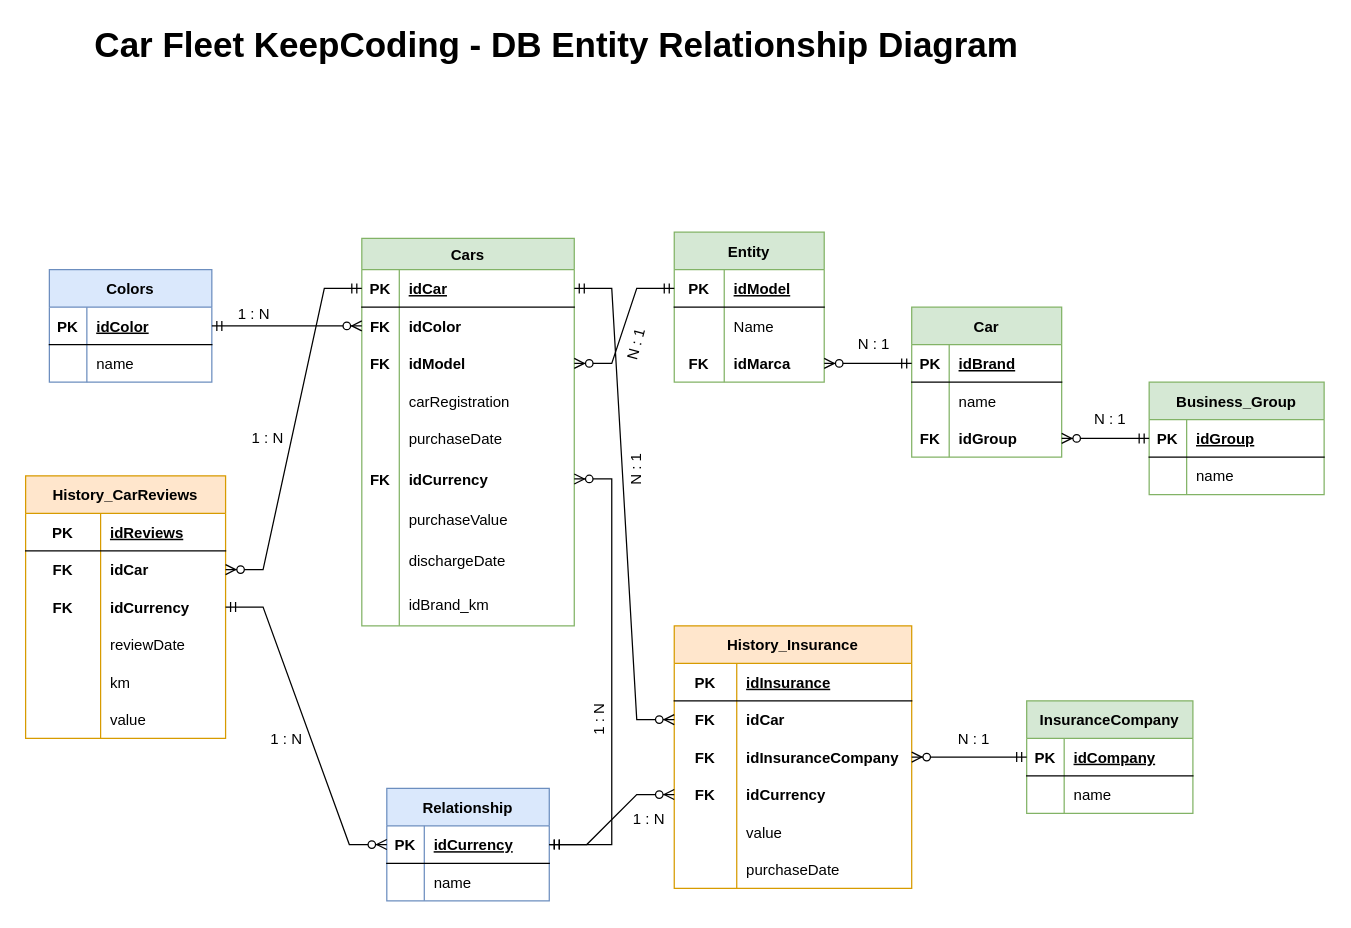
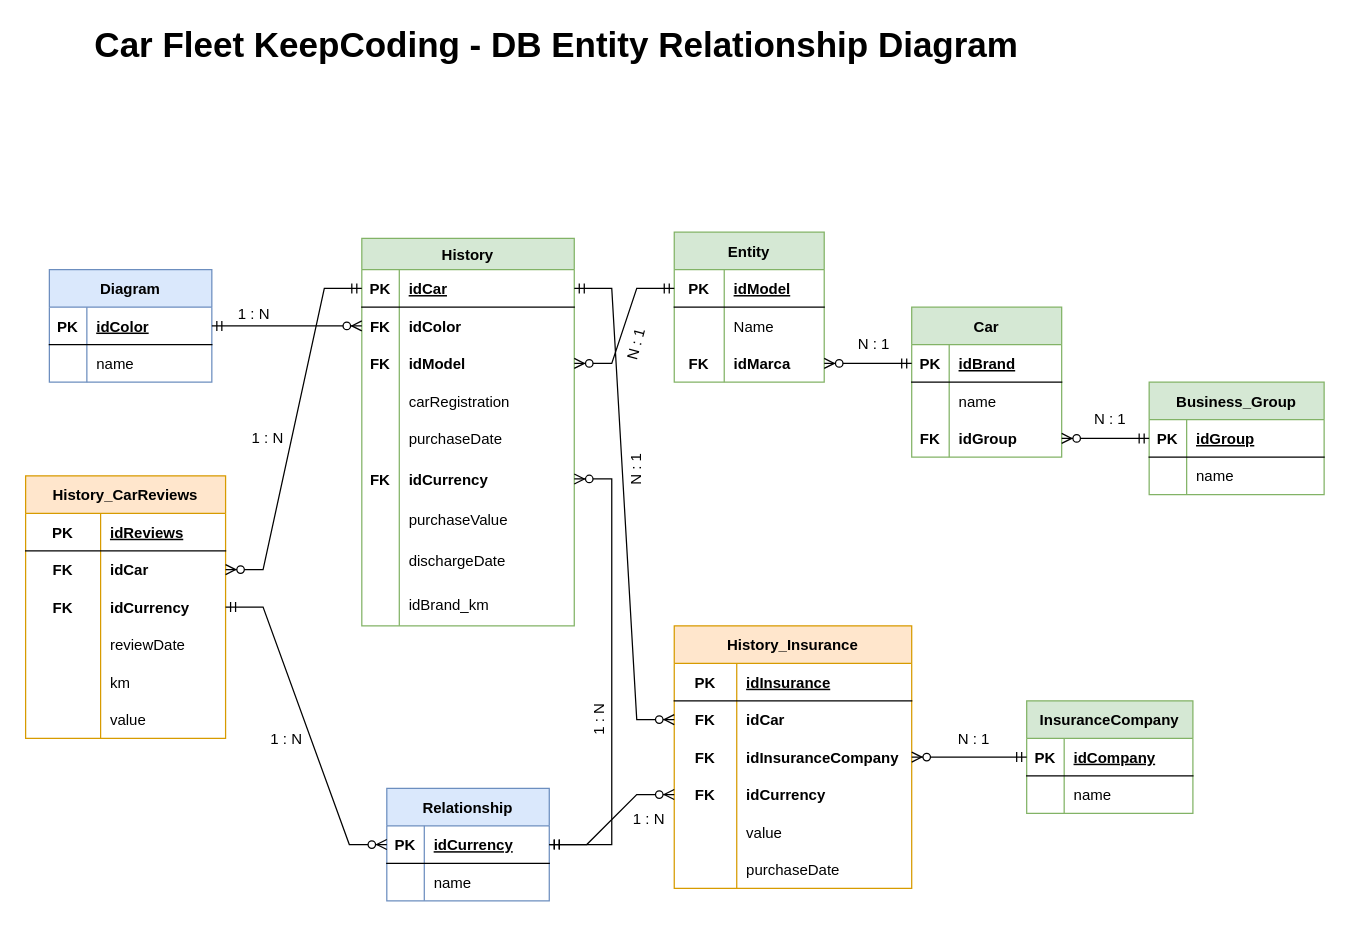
(468, 254) -> (468, 254)
(130, 289) -> (130, 289)
